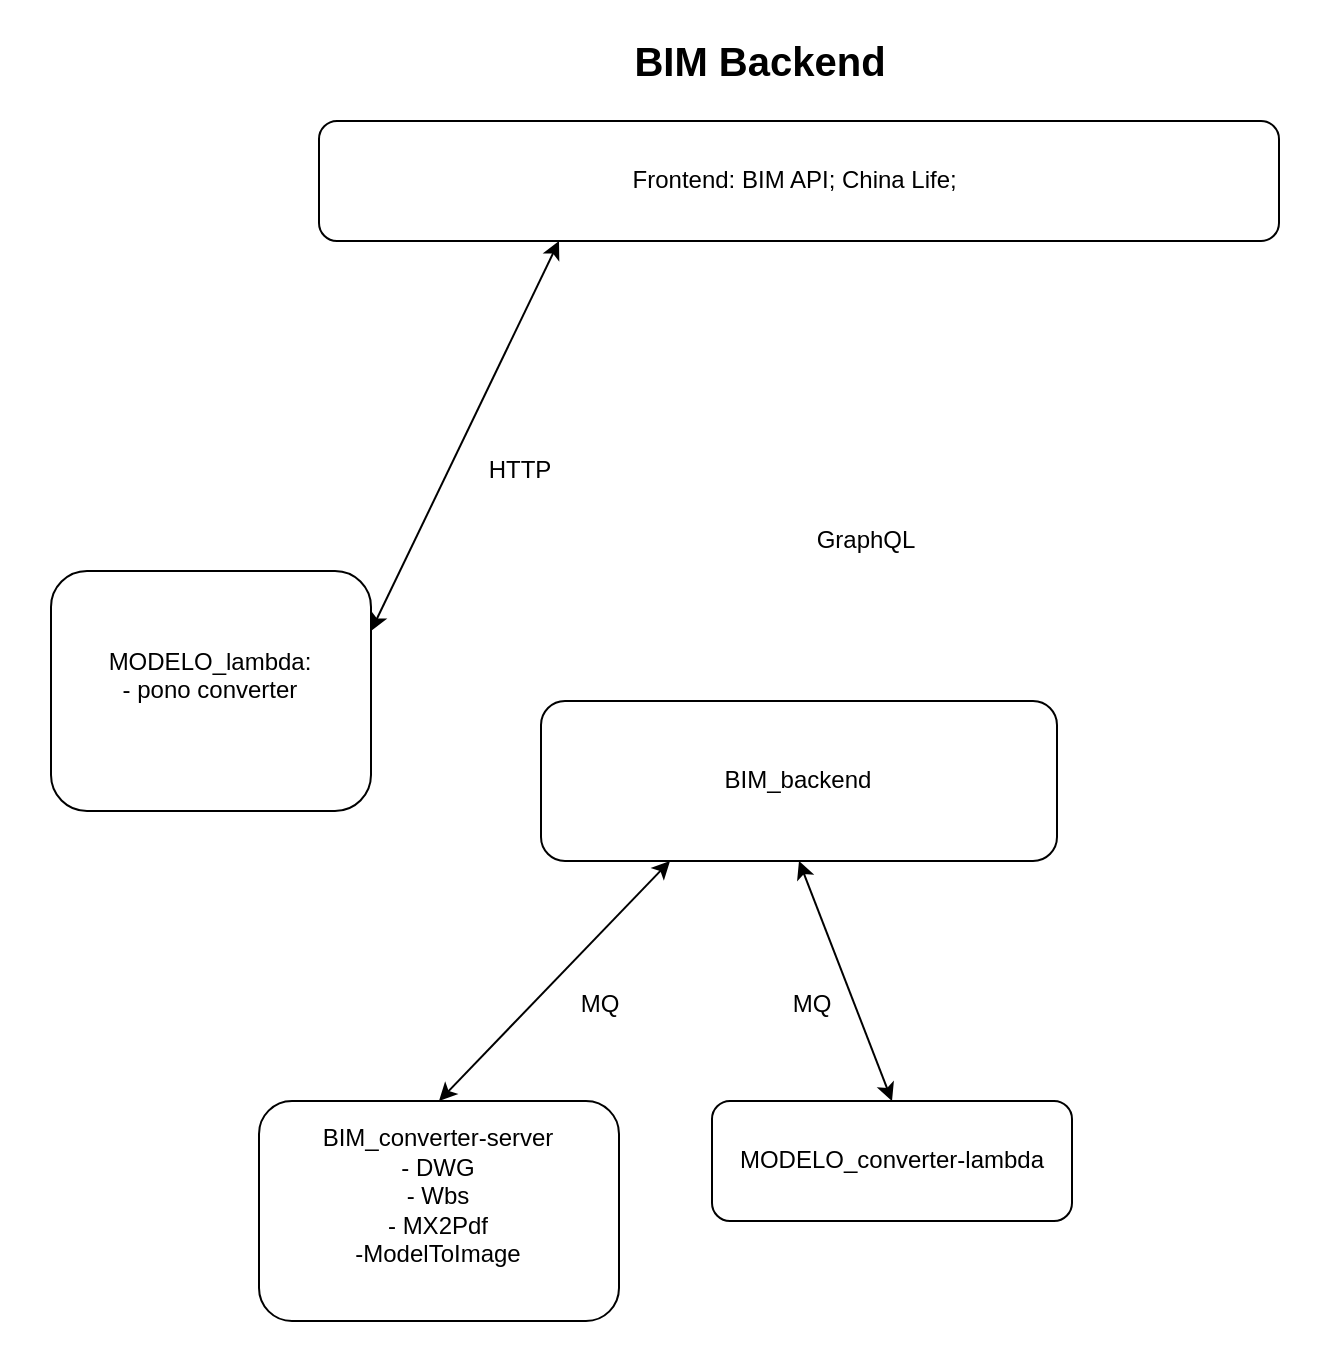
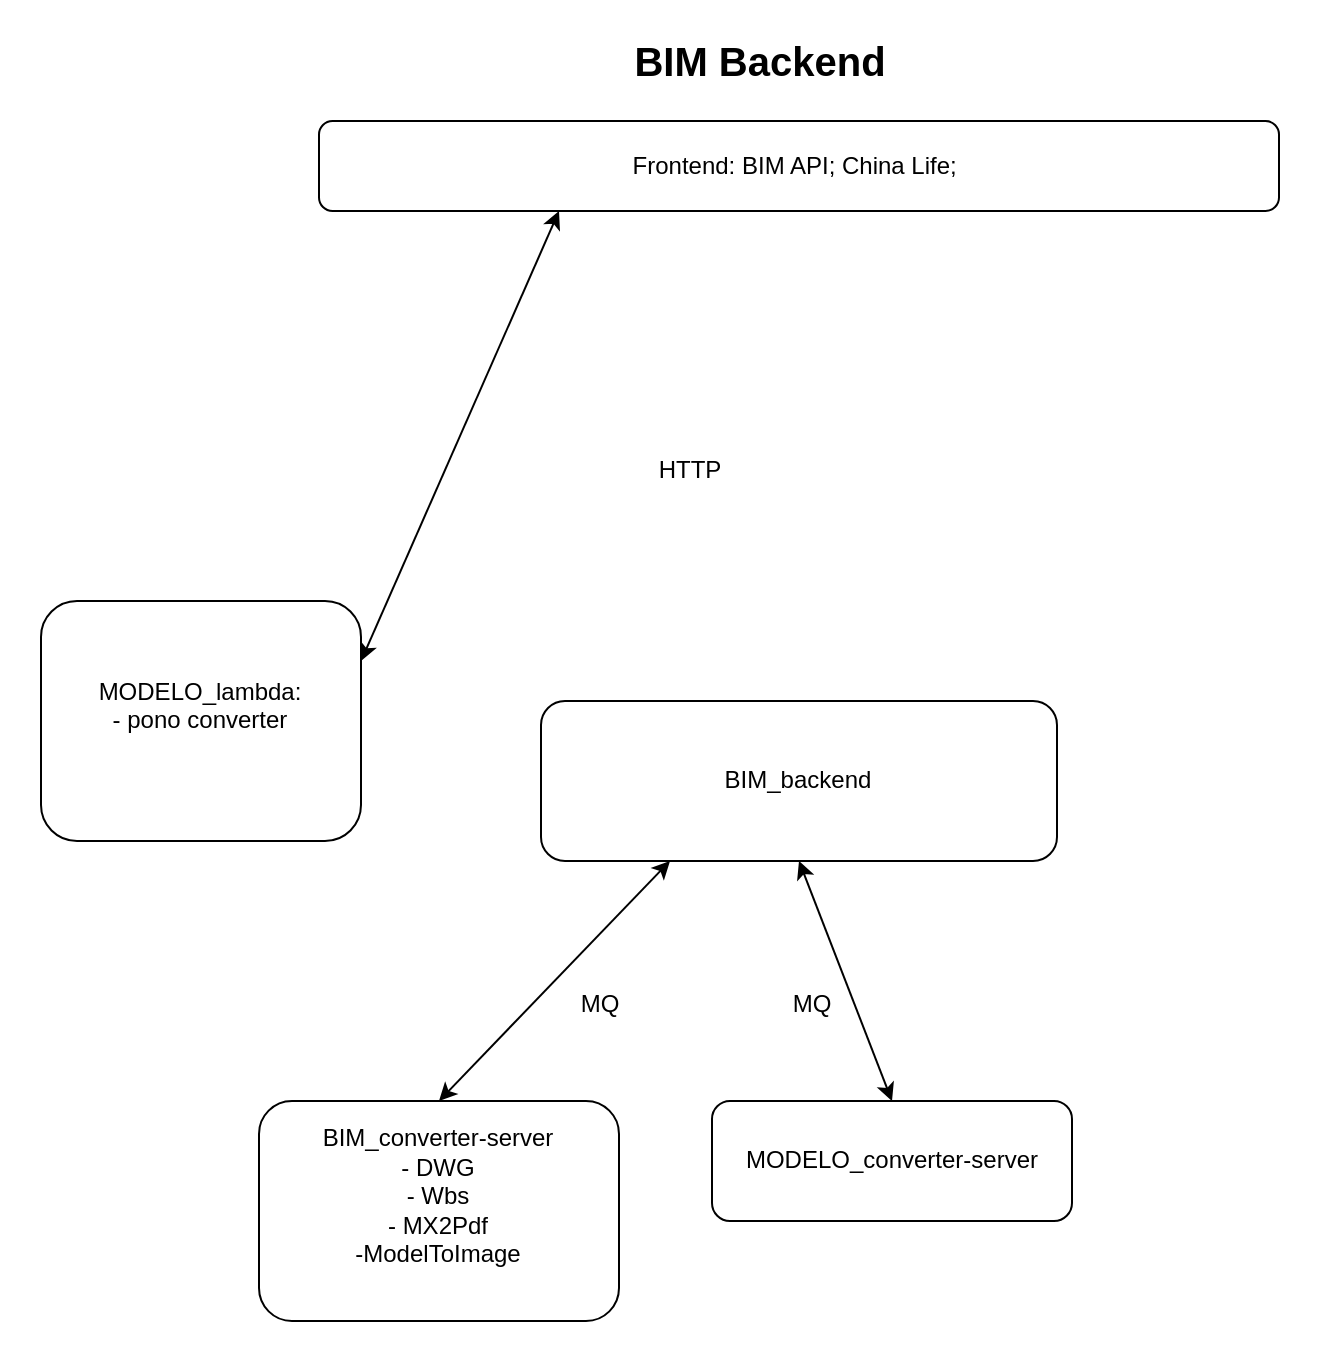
(799, 181) -> (799, 166)
(521, 471) -> (691, 471)
(867, 541) -> none
(211, 691) -> (201, 721)
(893, 1161) -> (893, 1161)
